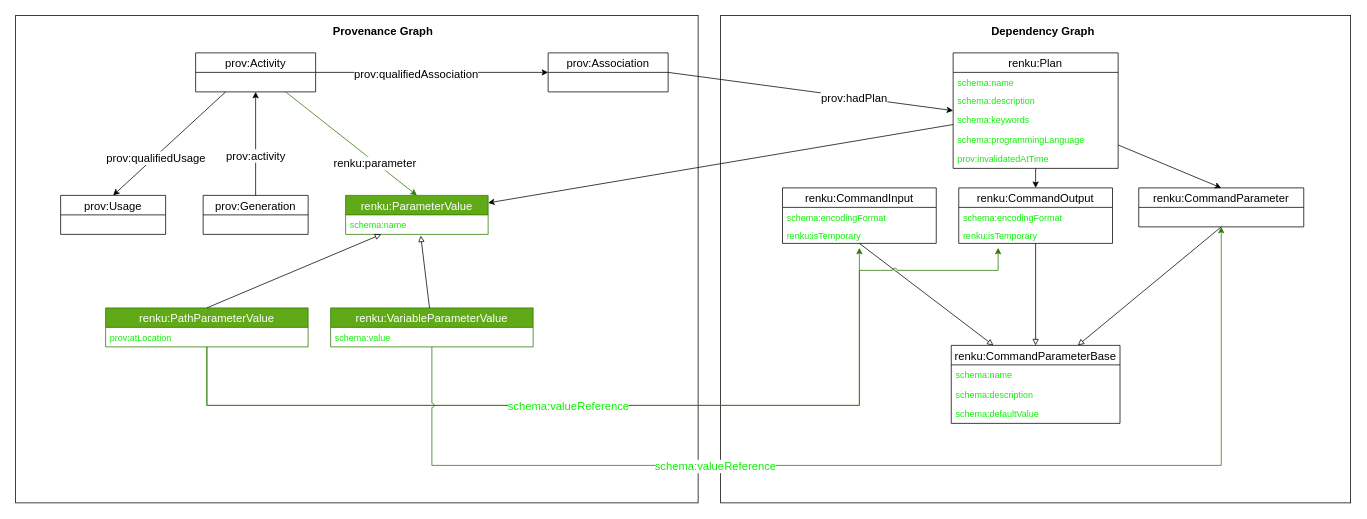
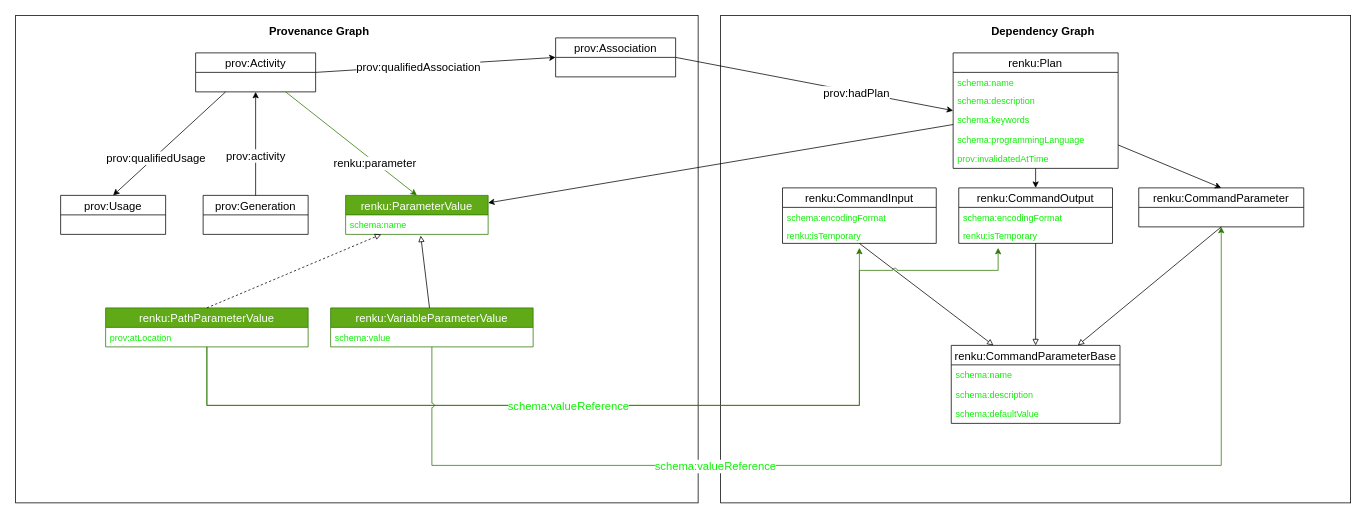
(383, 30) -> (319, 30)
(608, 72) -> (615, 57)
(290, 273) -> (290, 273)
